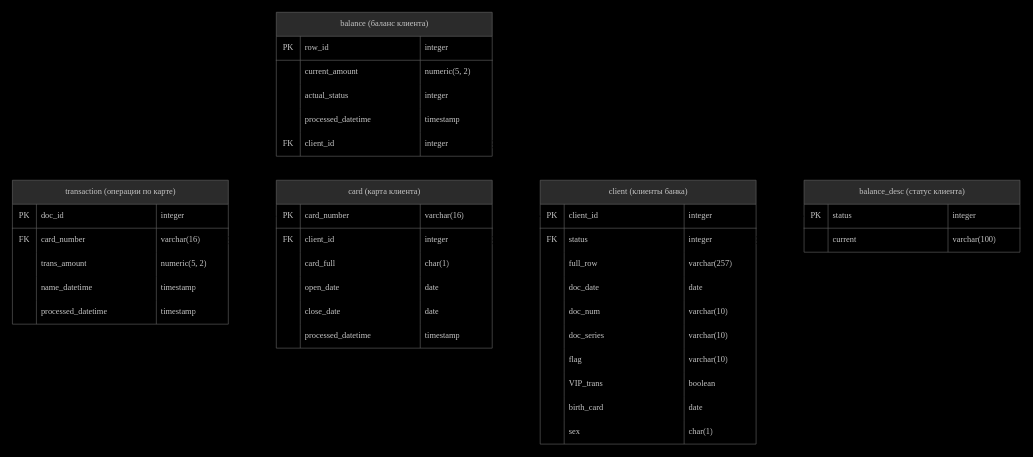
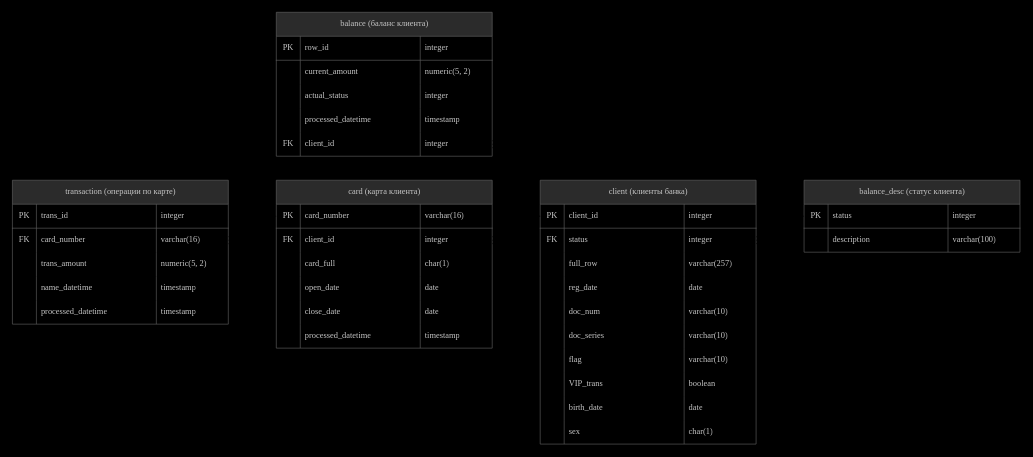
(54, 216) -> (59, 216)
(850, 240) -> (857, 240)
(588, 288) -> (588, 288)
(592, 408) -> (592, 408)
